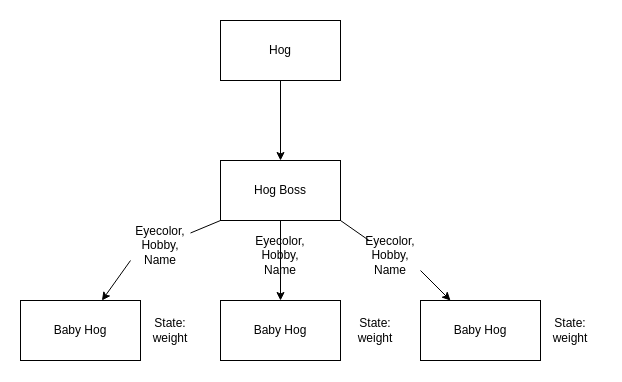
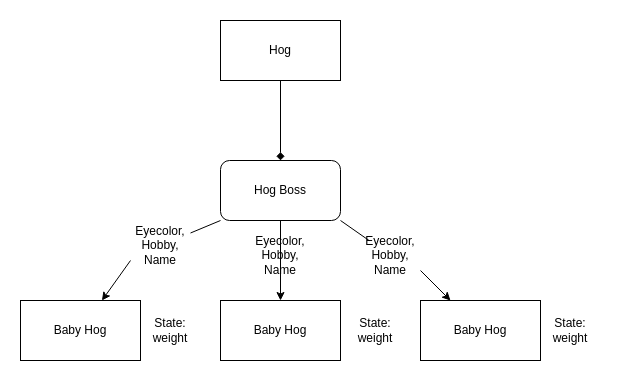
(281, 152) -> (281, 152)
(281, 191) -> (281, 191)
